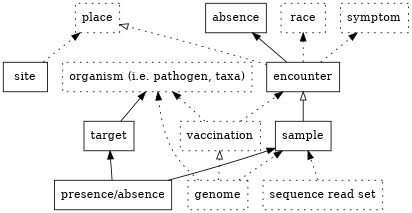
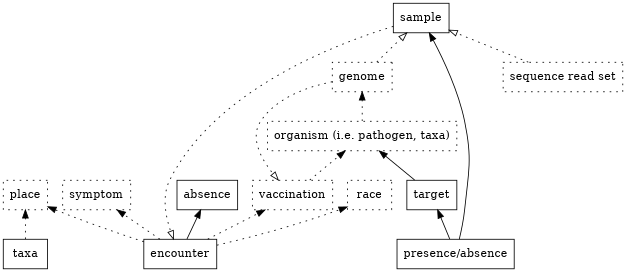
(197, 45) -> (99, 227)
(25, 77) -> (25, 254)
(258, 109) -> (233, 226)
(303, 111) -> (245, 97)
(170, 145) -> (362, 111)
(257, 168) -> (389, 50)
(314, 169) -> (493, 48)
